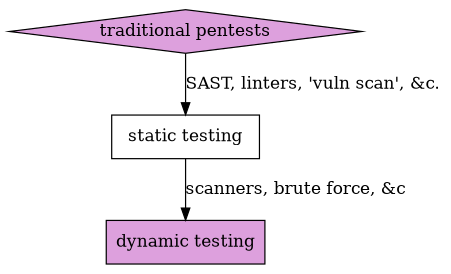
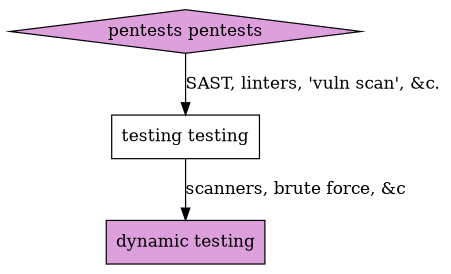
(186, 31) -> (186, 31)
(186, 137) -> (186, 137)
